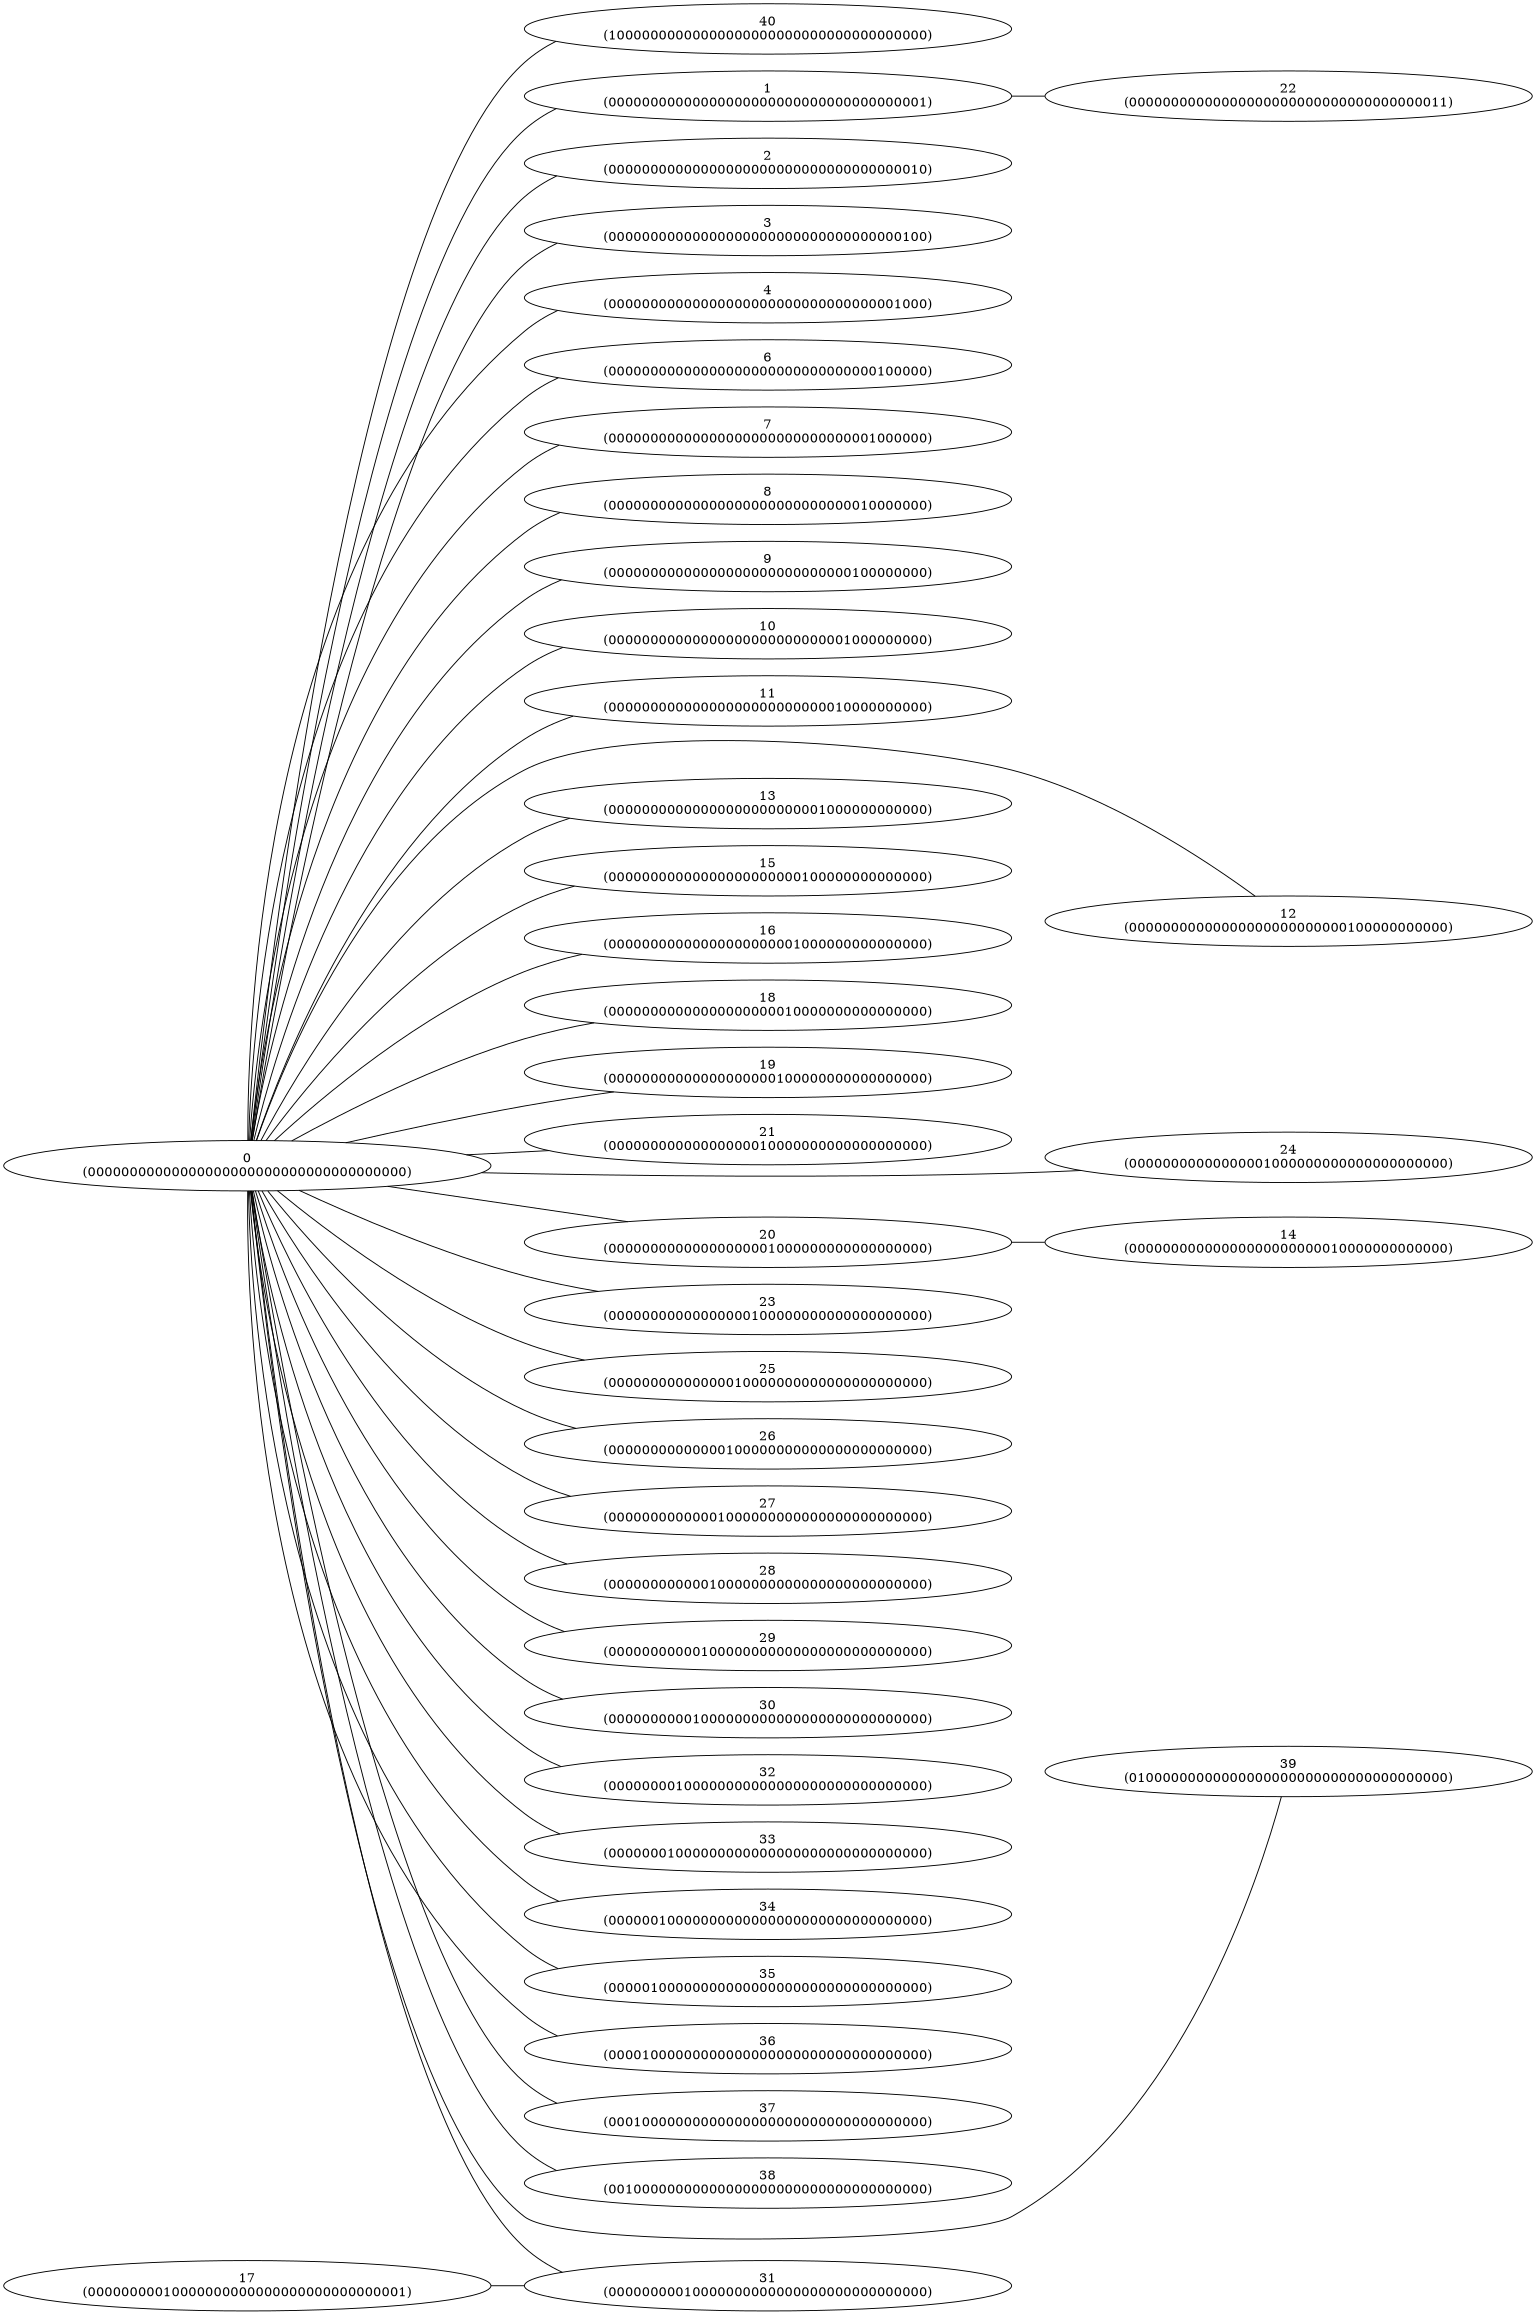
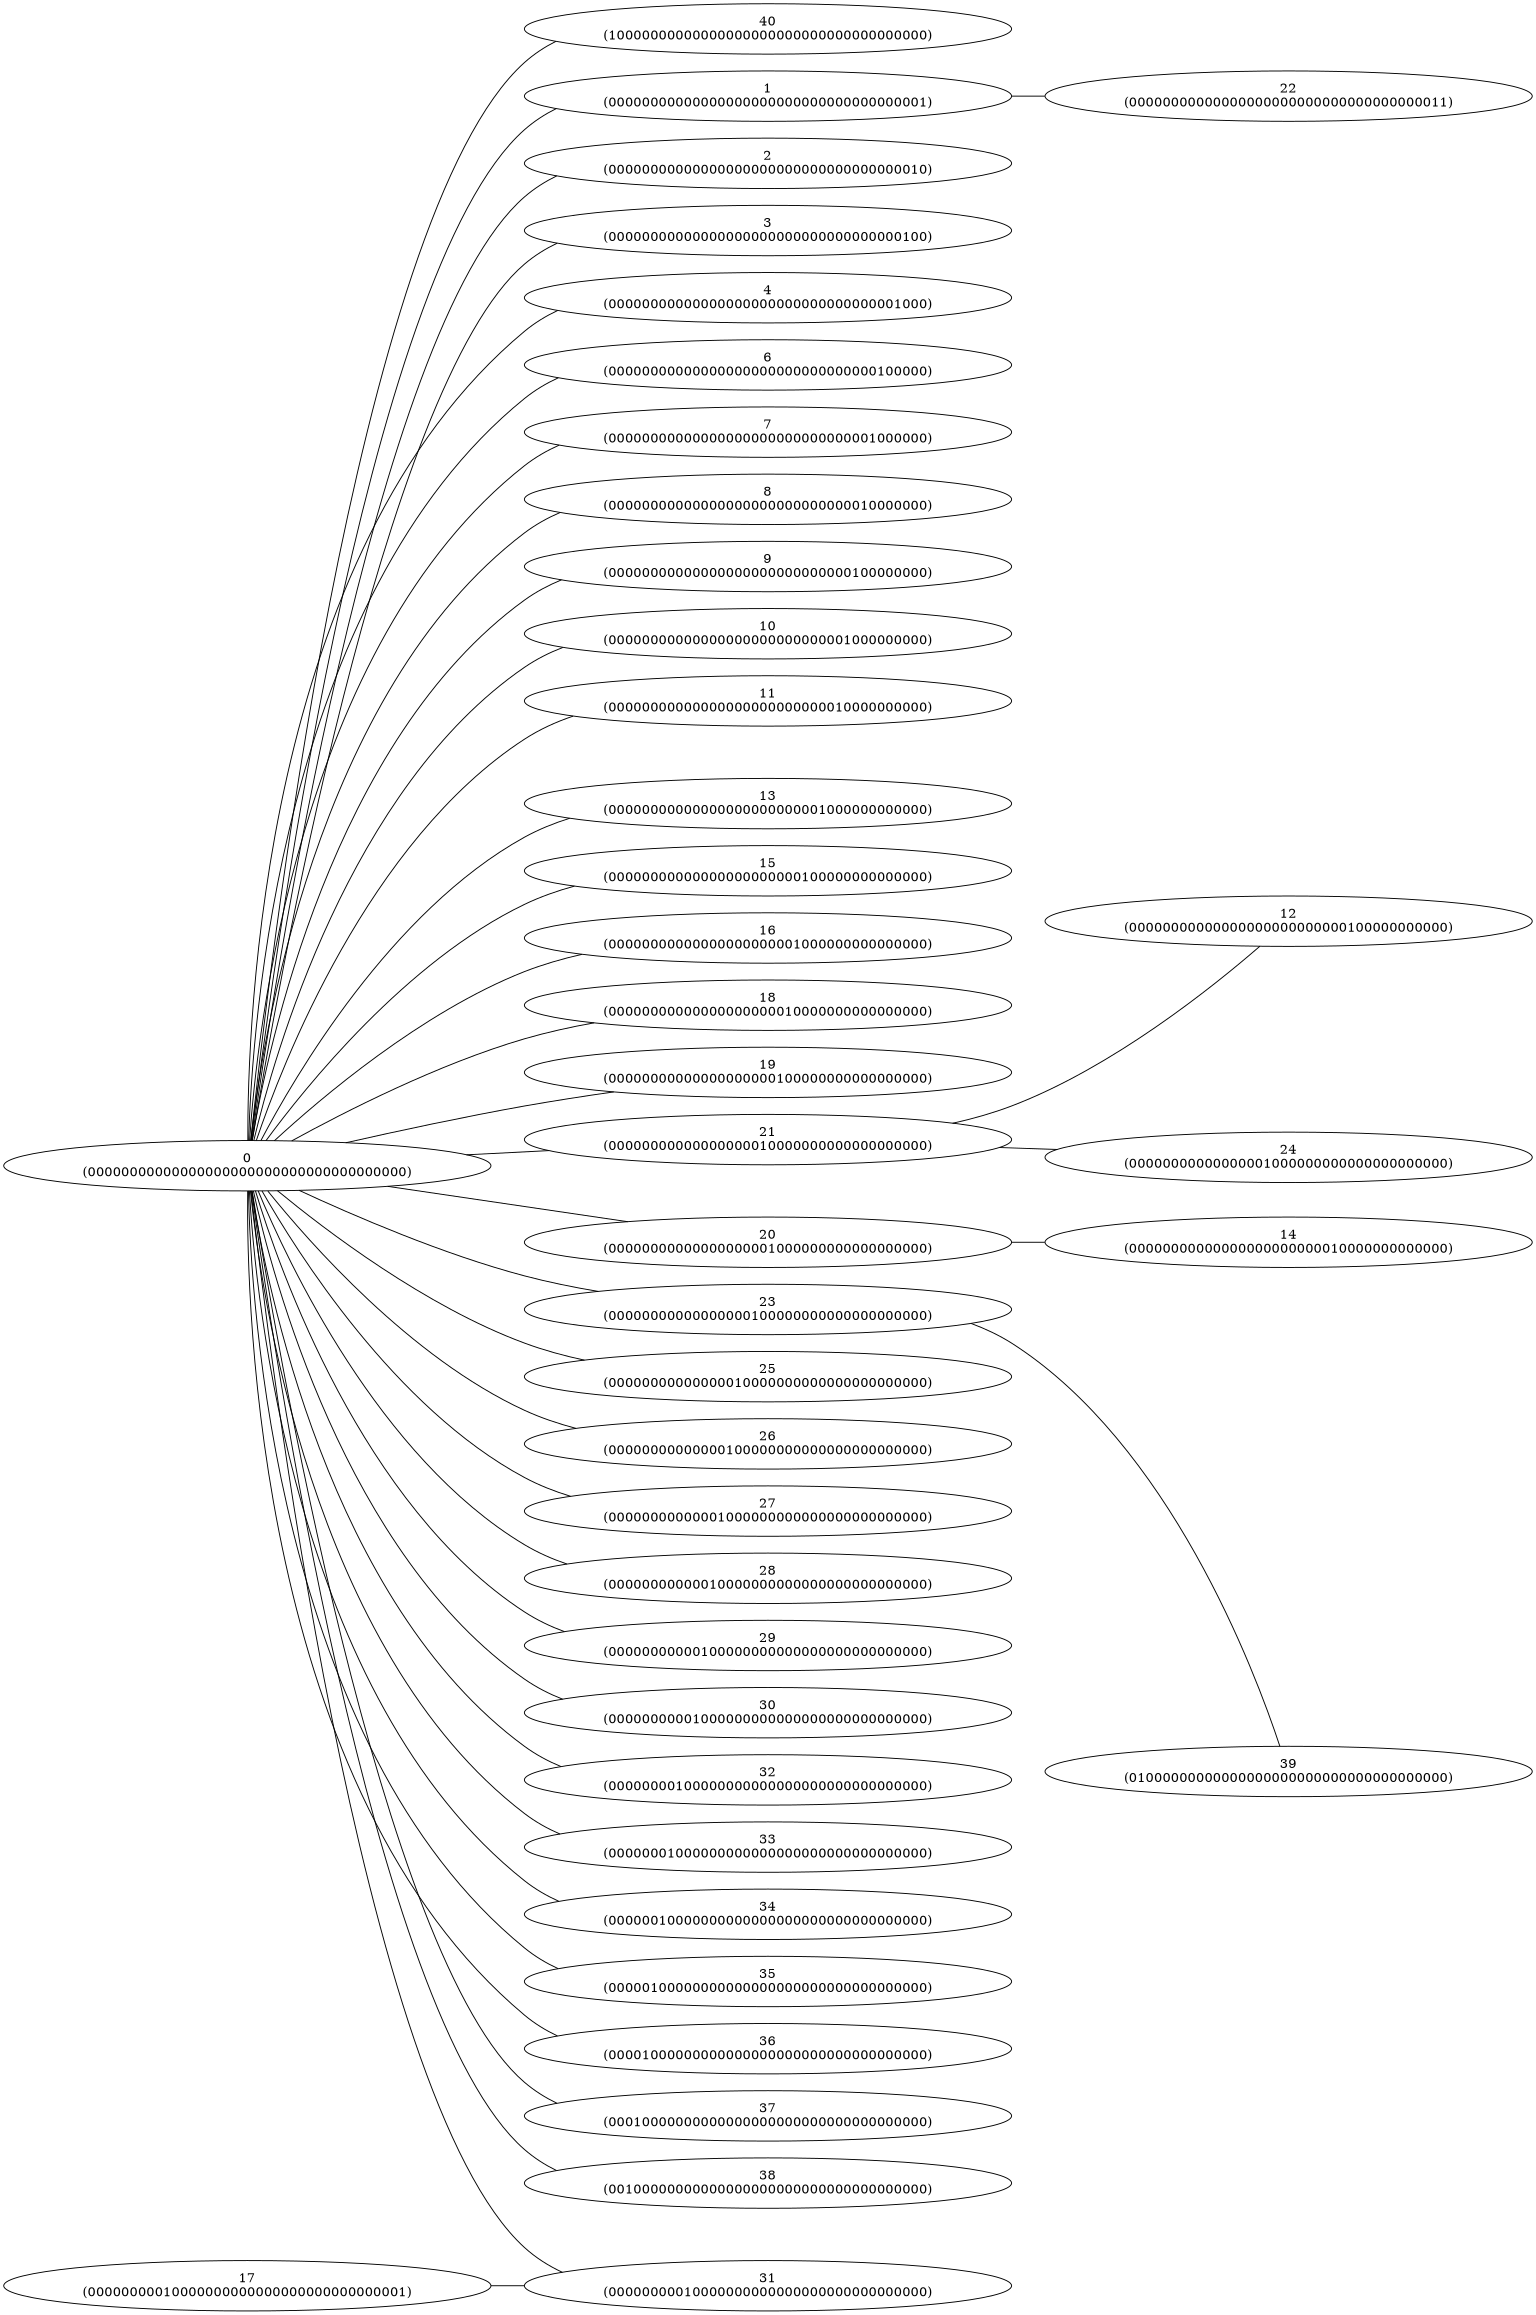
(672, 742) -> (1116, 1053)
(781, 1176) -> (1028, 1149)
(502, 2188) -> (1165, 1504)
